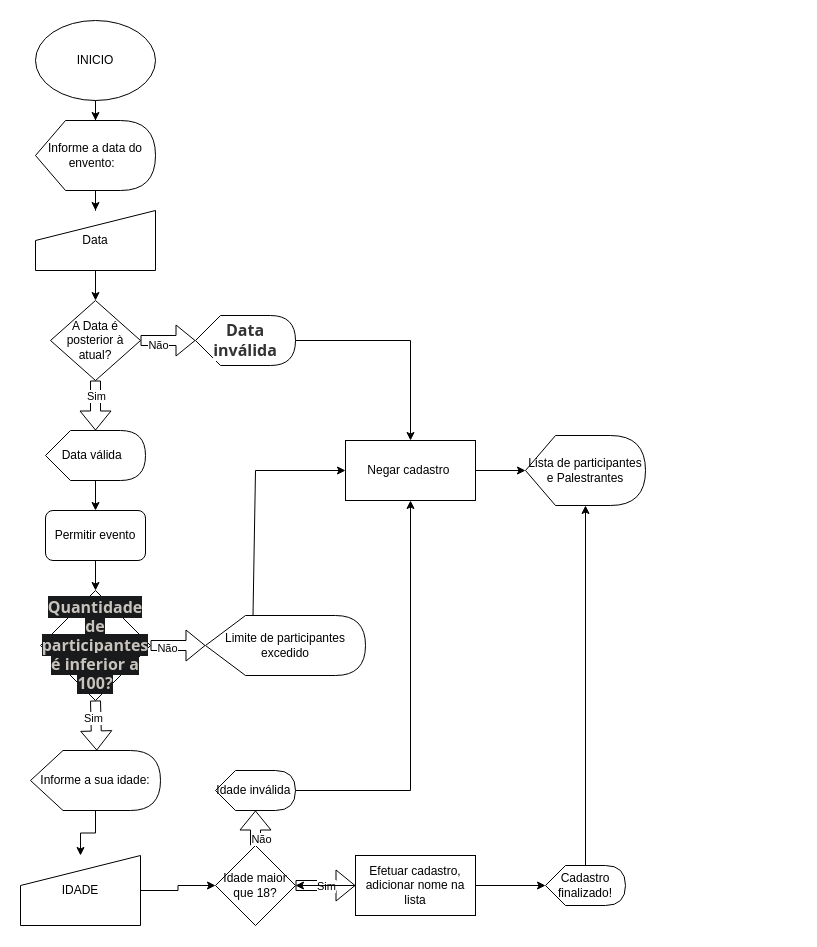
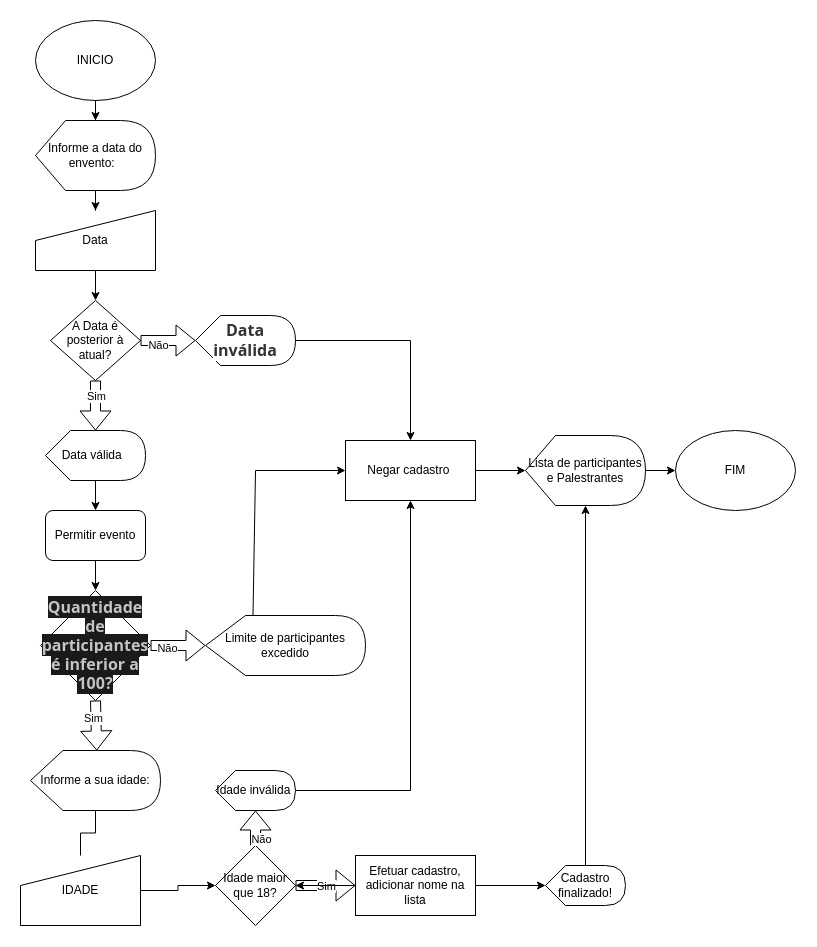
none -> (665, 471)
none -> (736, 471)
(81, 847) -> (81, 850)
